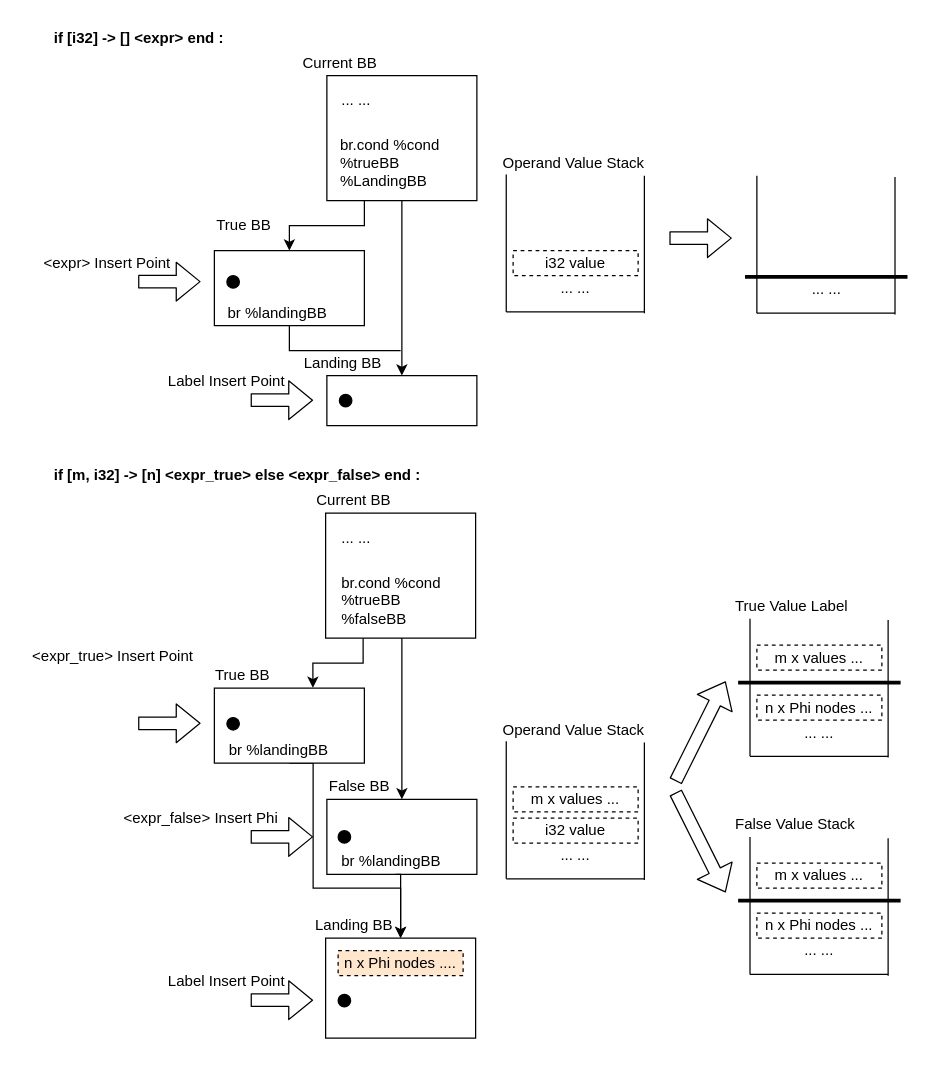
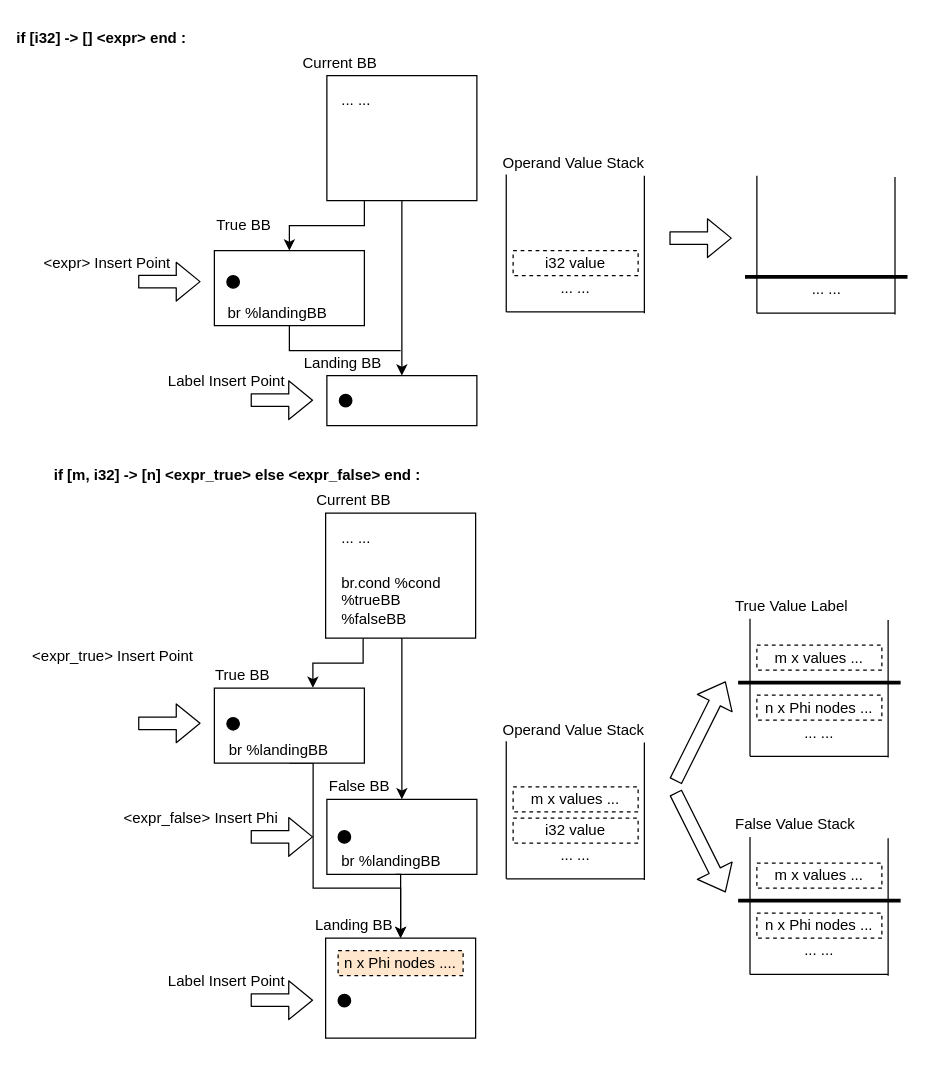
(189, 38) -> (151, 38)
(394, 163) -> none
